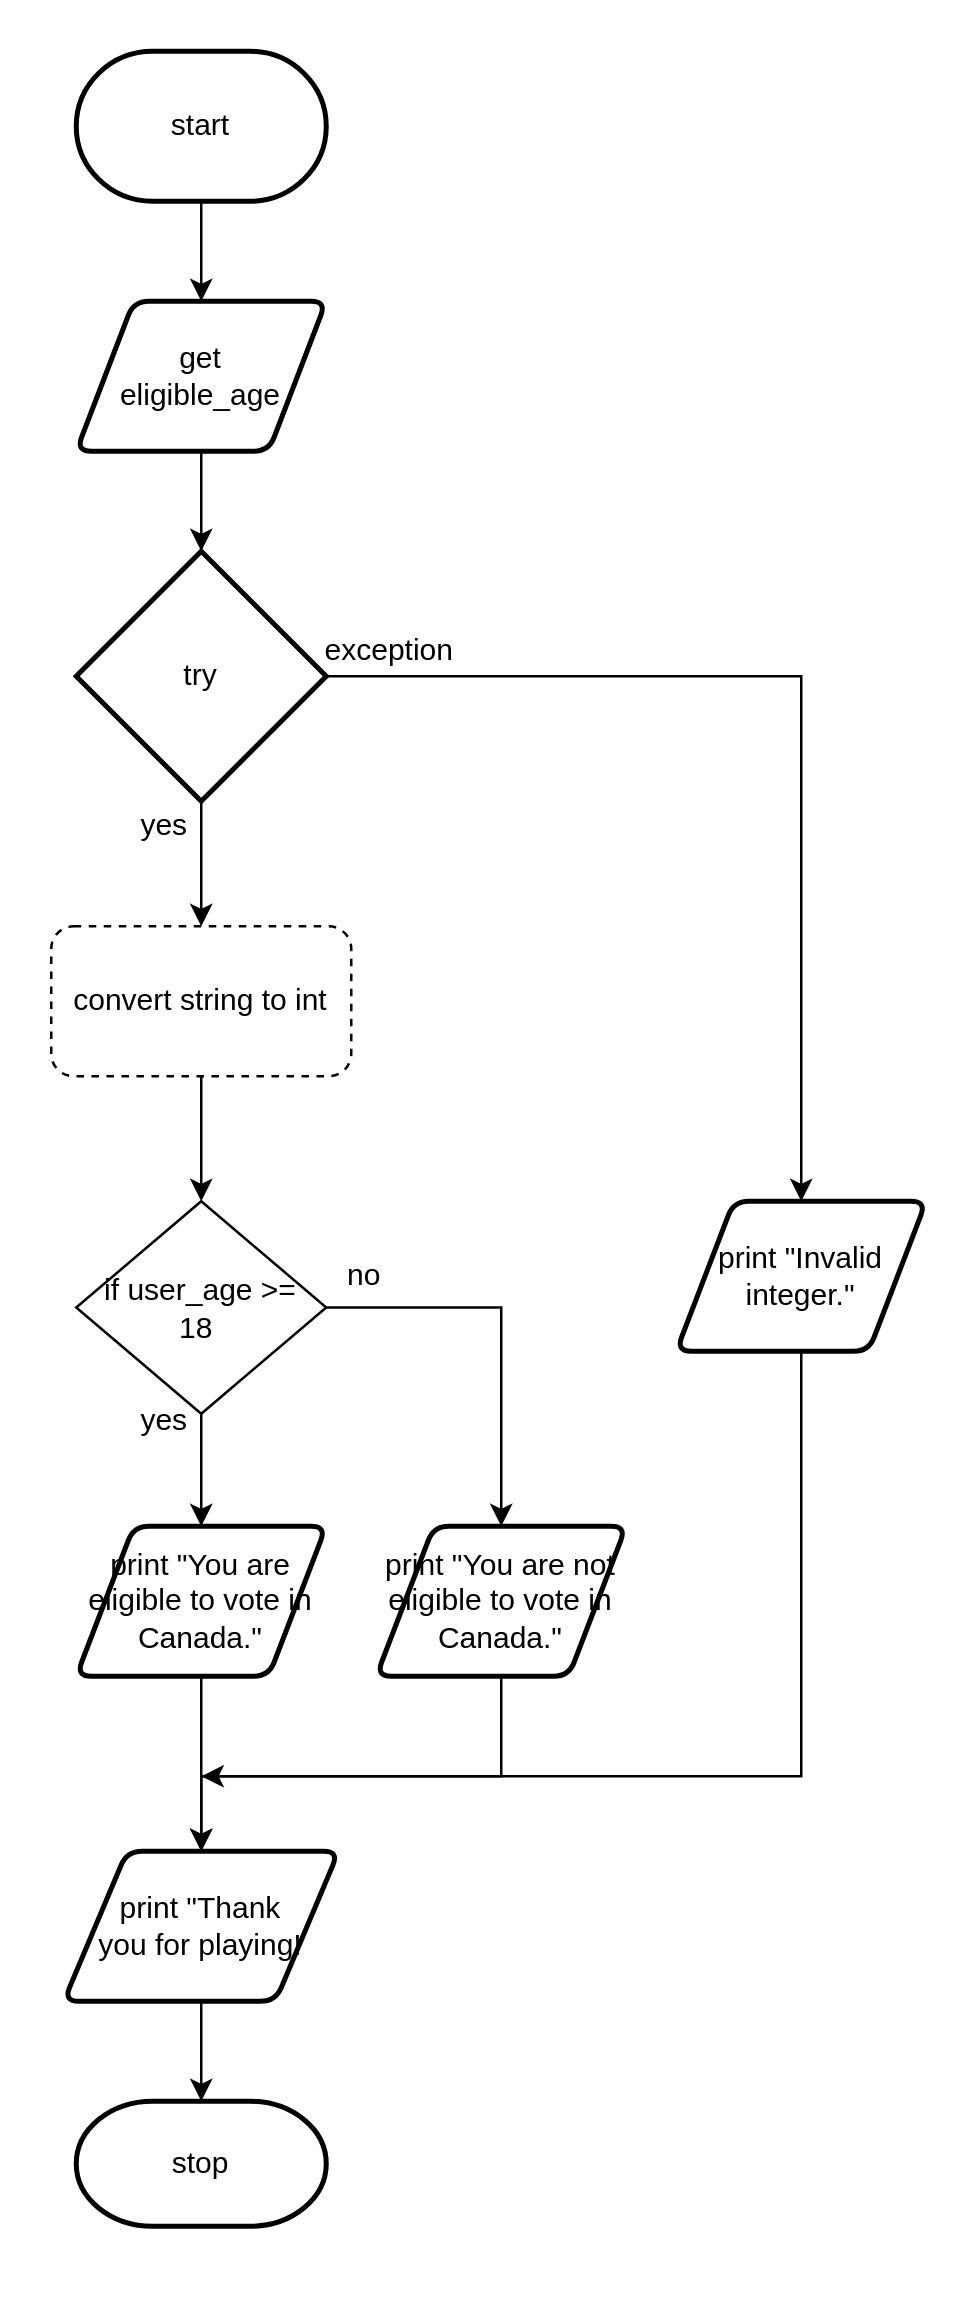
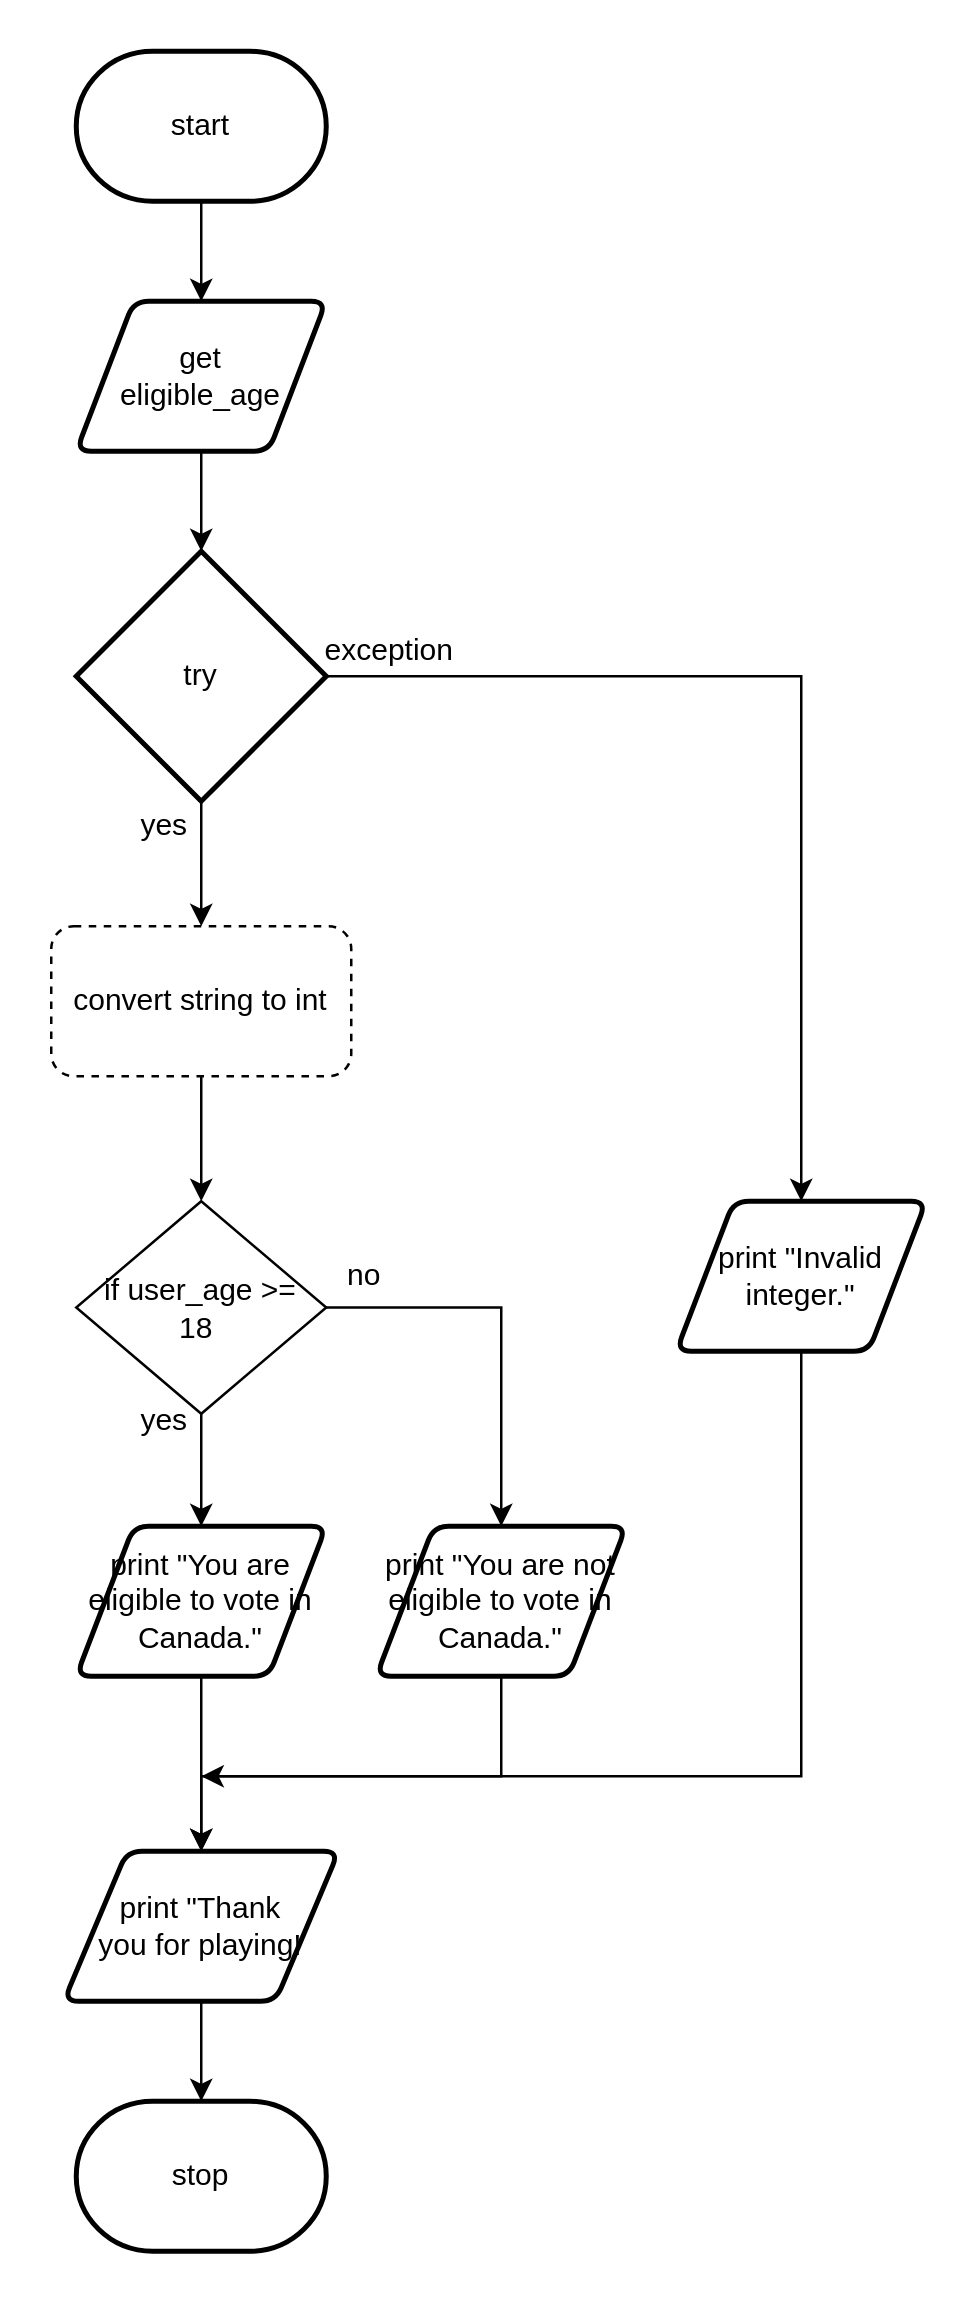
(201, 2164) -> (201, 2176)
